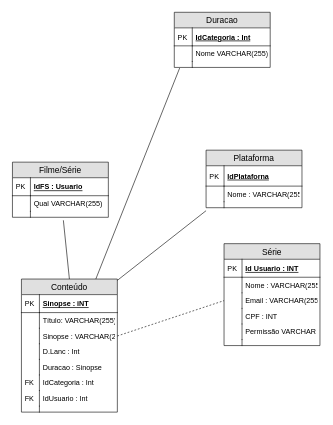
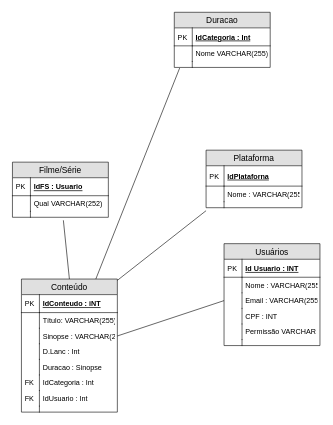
(66, 204) -> (66, 204)
(272, 252) -> (272, 252)
(64, 304) -> (71, 304)
(172, 318) -> (172, 318)
